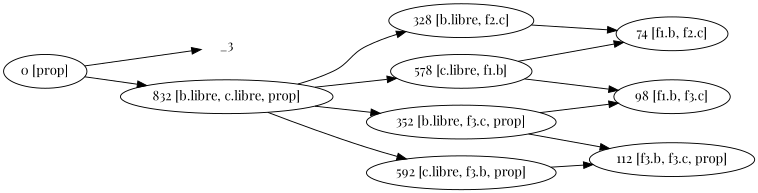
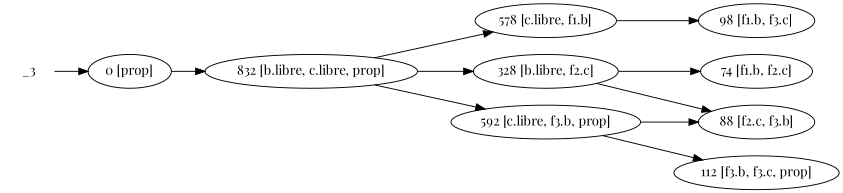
(566, 53) -> none
(138, 58) -> (67, 71)
(461, 122) -> none
none -> (757, 122)
